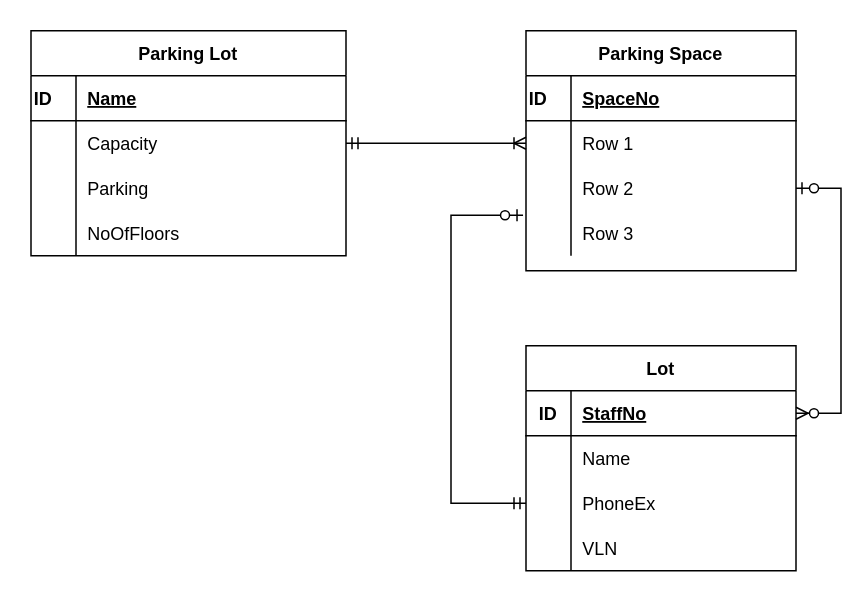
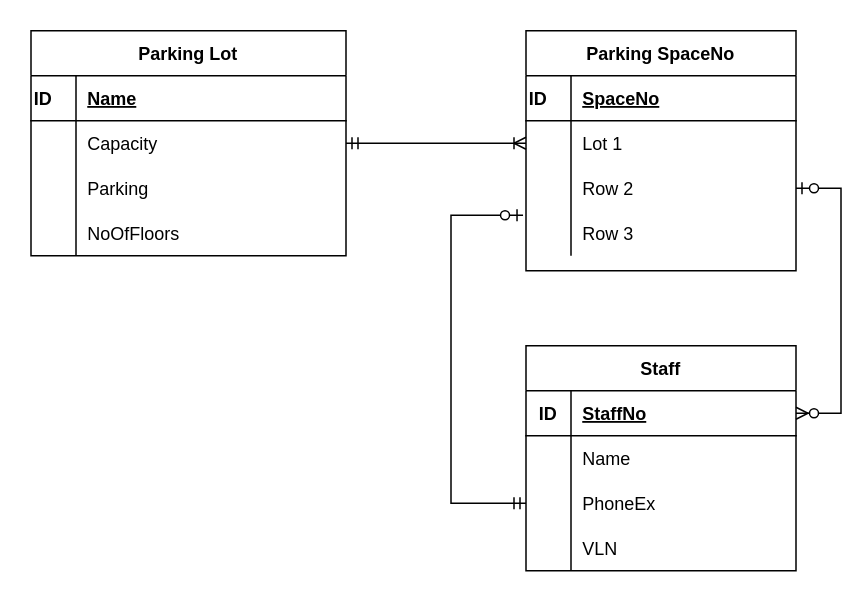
(660, 54) -> (660, 54)
(605, 144) -> (605, 144)
(660, 369) -> (660, 369)
